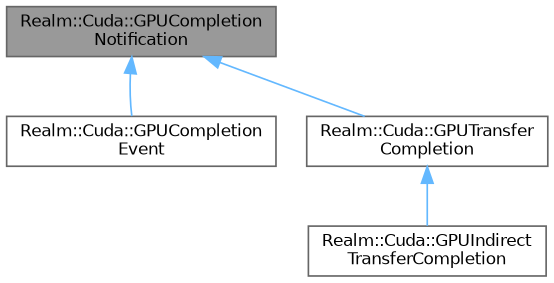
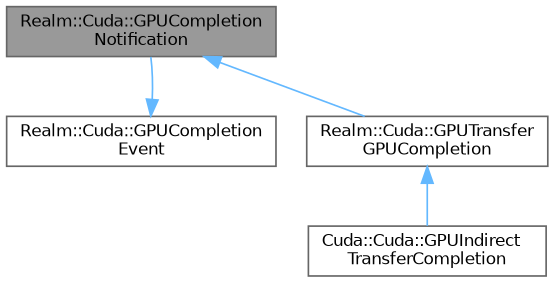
(130, 95) -> (152, 78)
(427, 141) -> (427, 141)
(427, 251) -> (427, 251)
